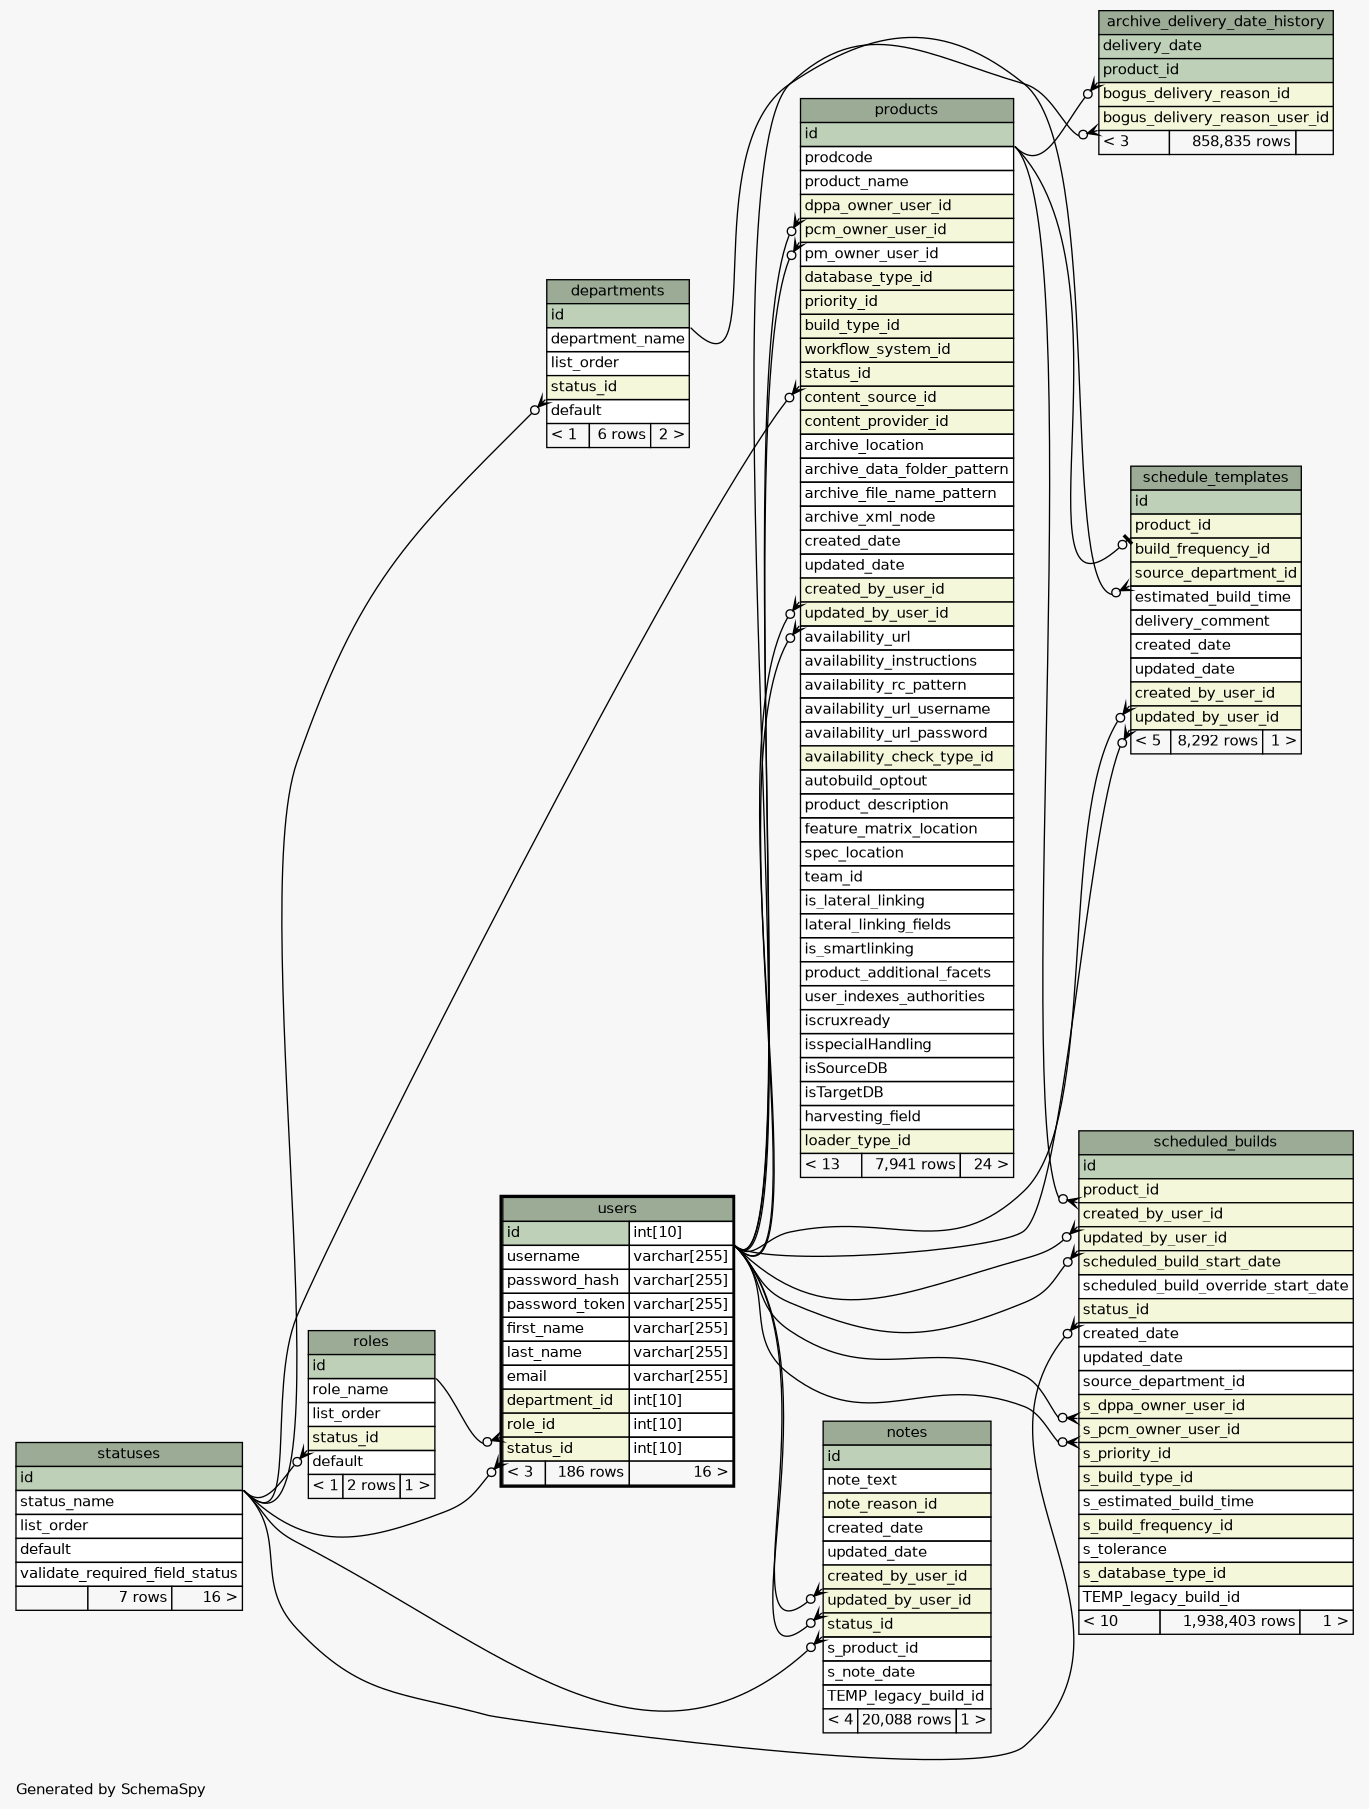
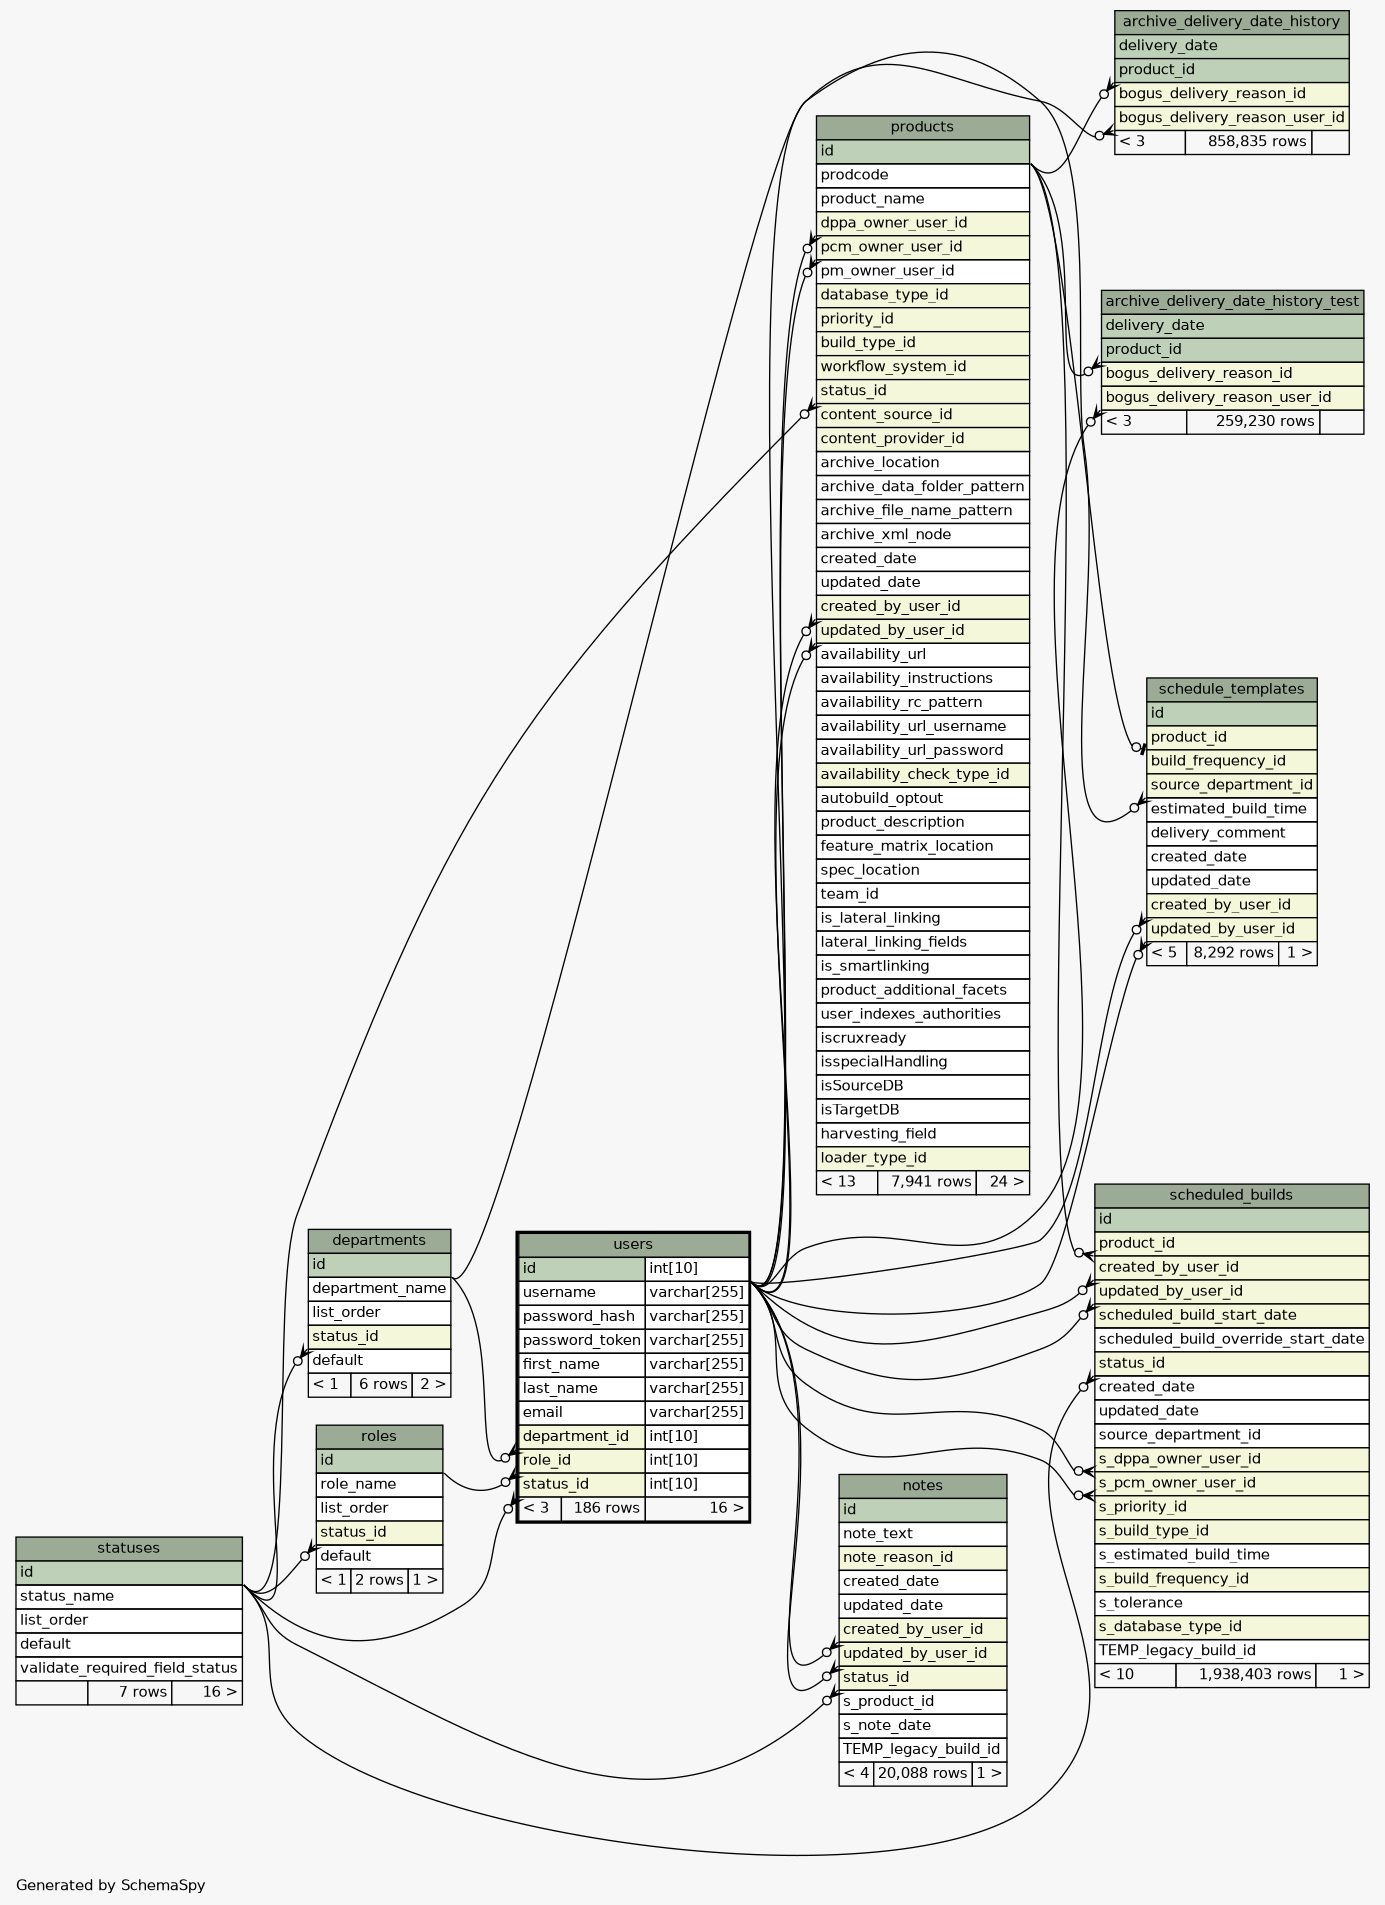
none -> (1232, 362)
none -> (483, 1369)
